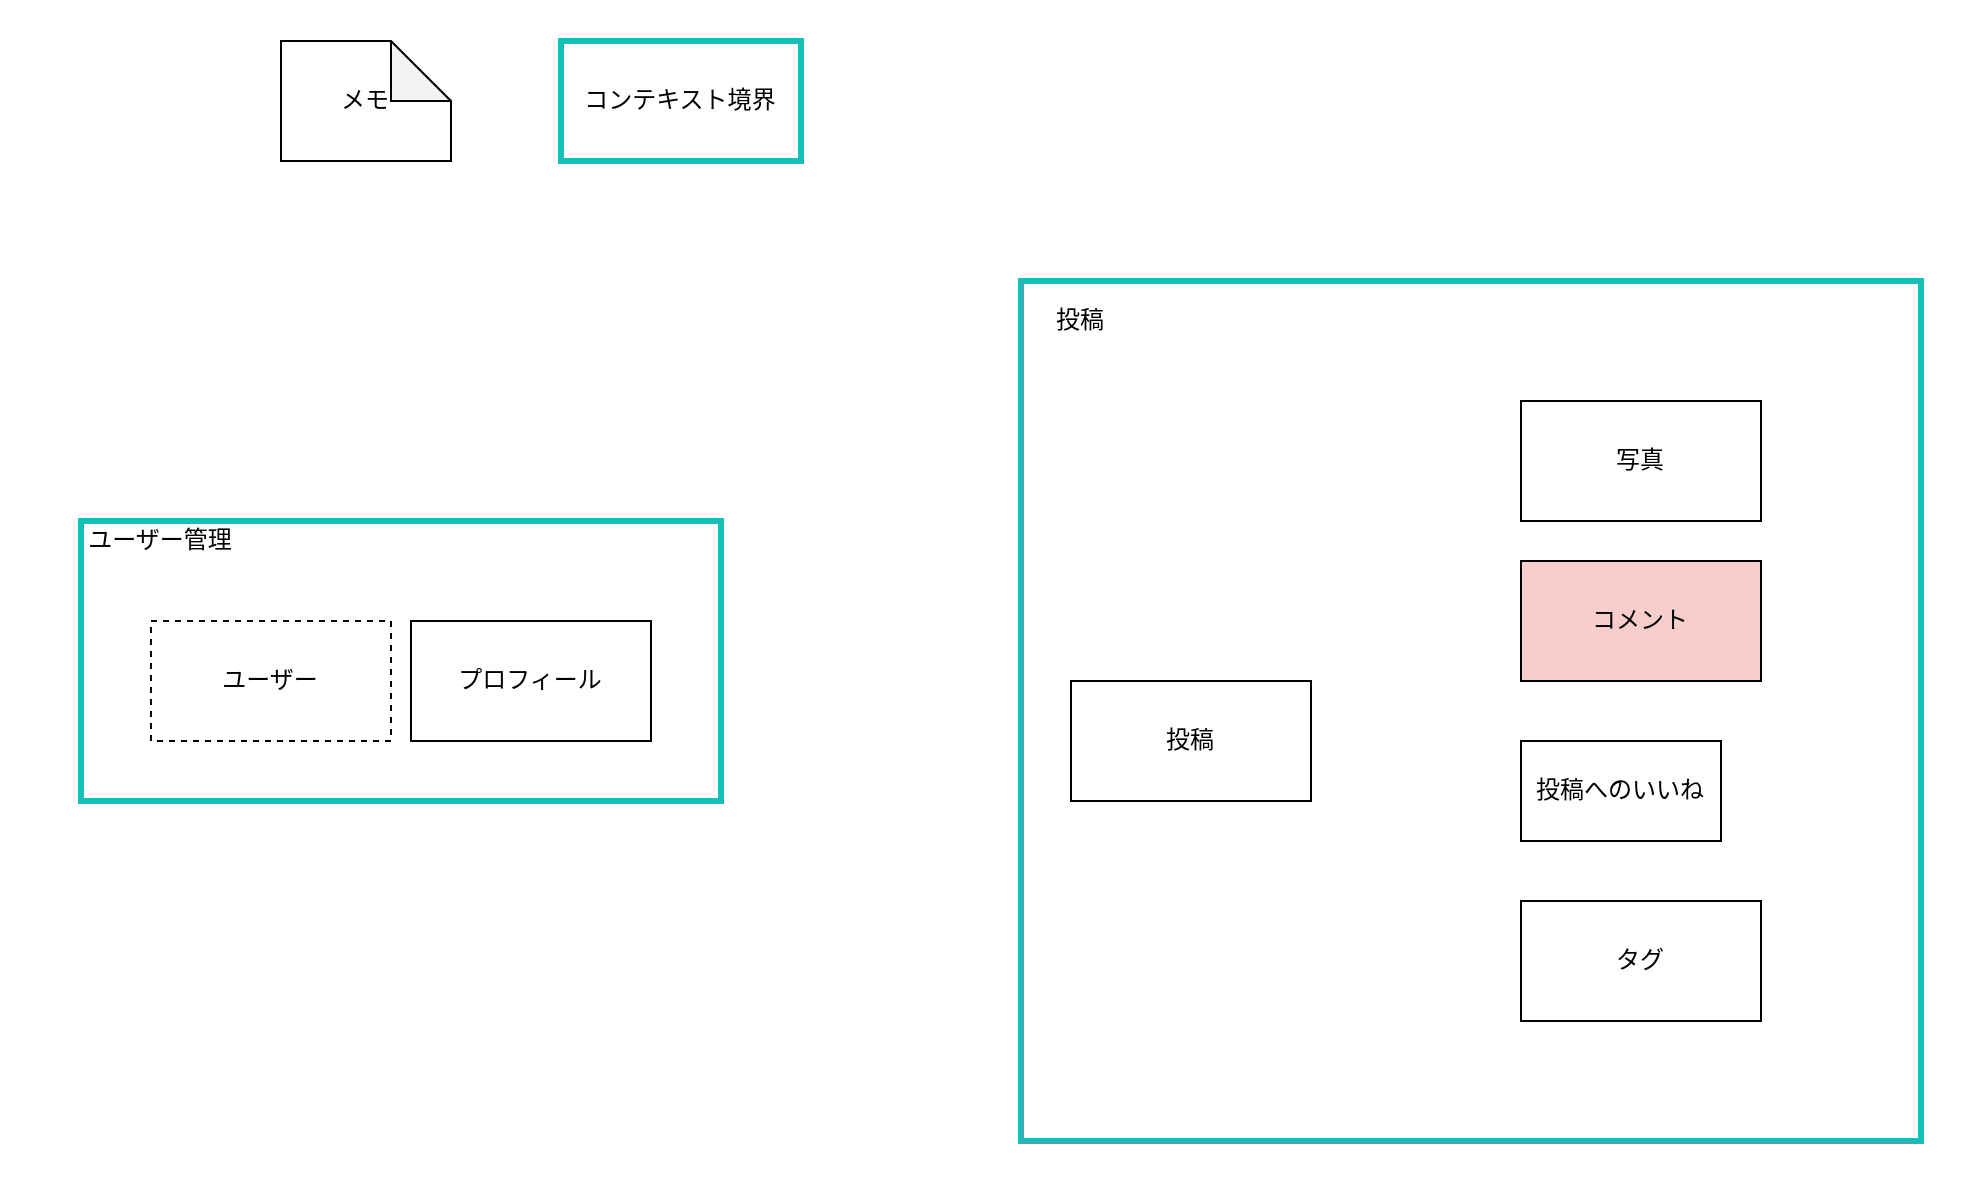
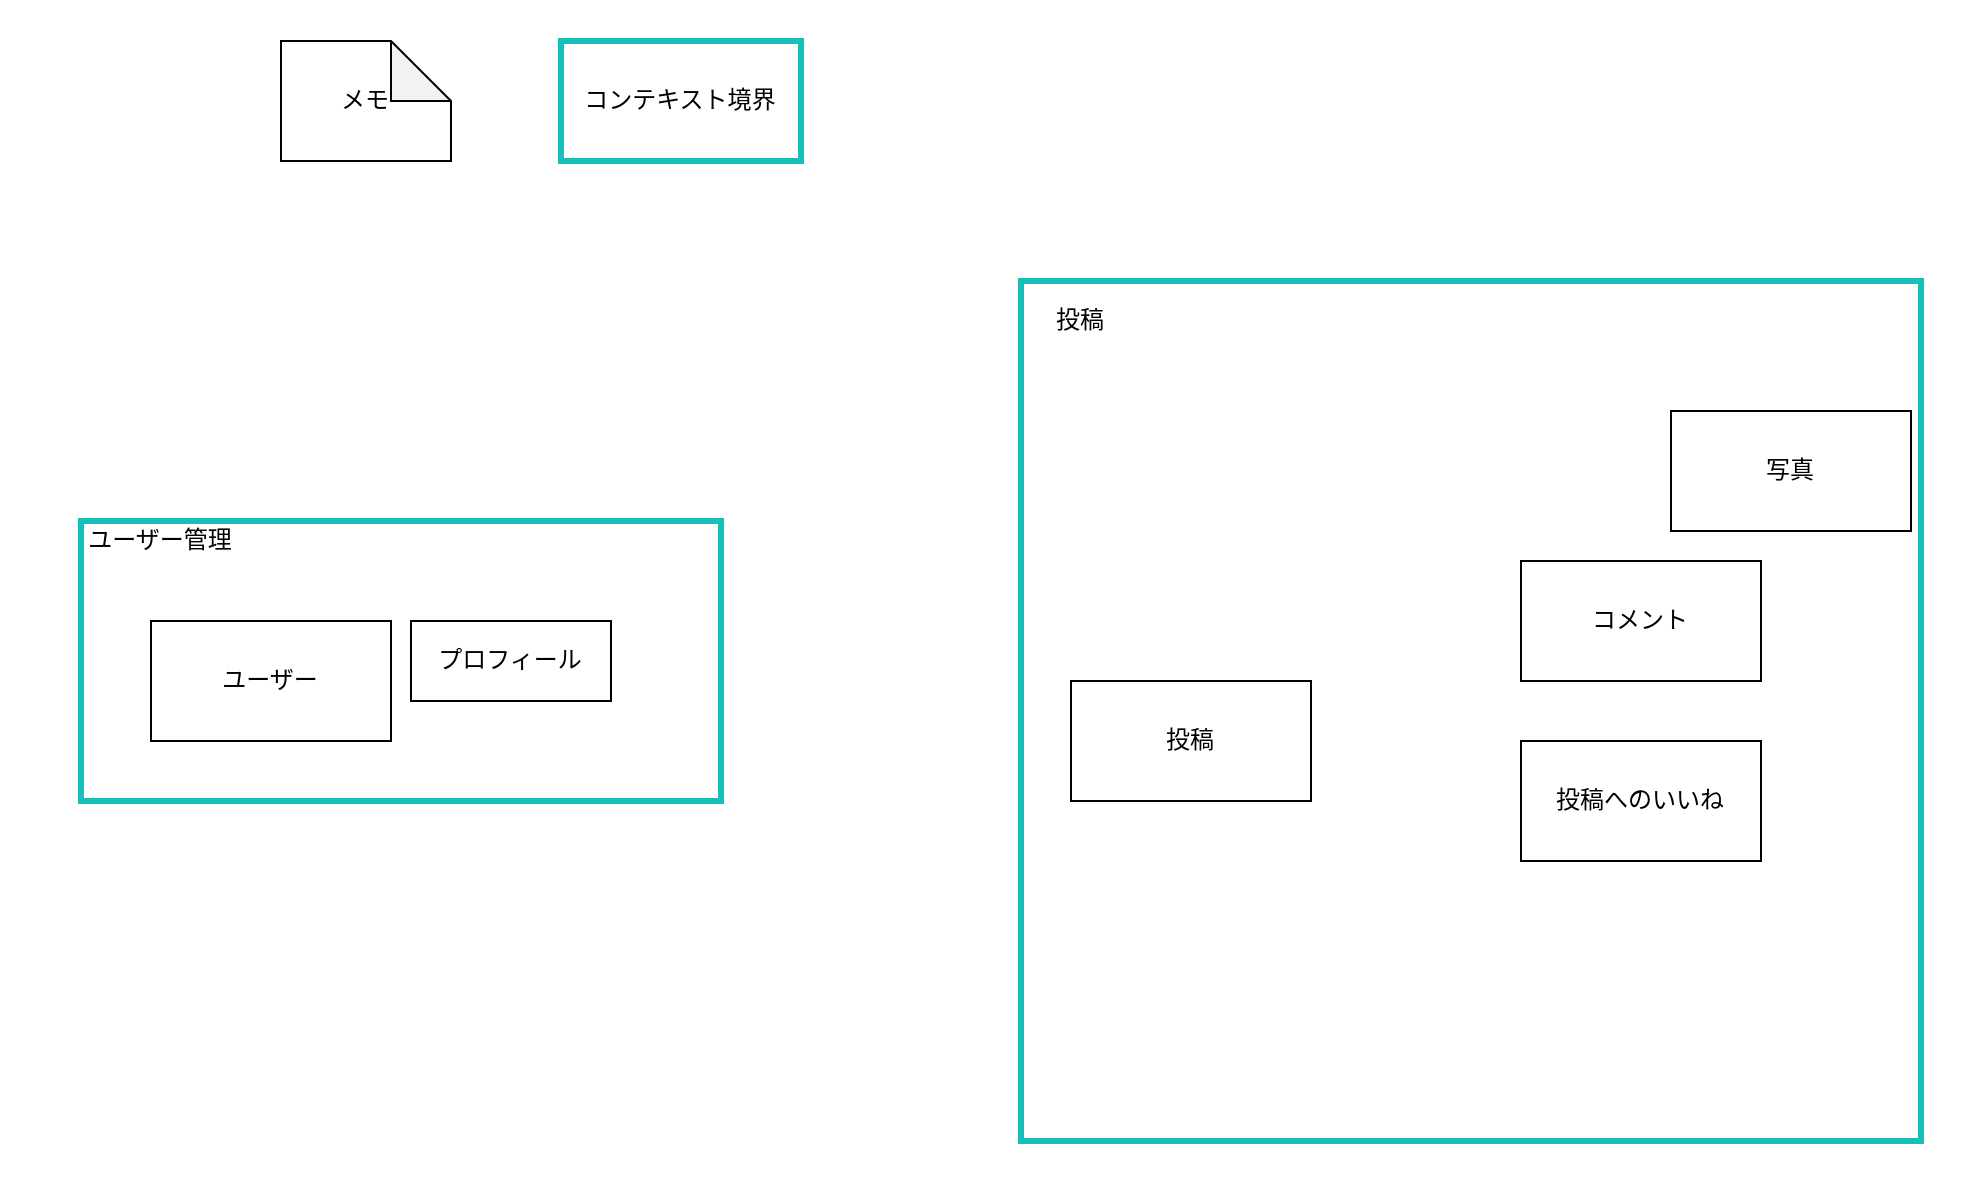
(1641, 461) -> (1791, 471)
(1641, 621) -> (1641, 621)
(271, 681) -> (271, 681)
(531, 681) -> (511, 661)
(1621, 791) -> (1641, 801)
(1641, 961) -> none
